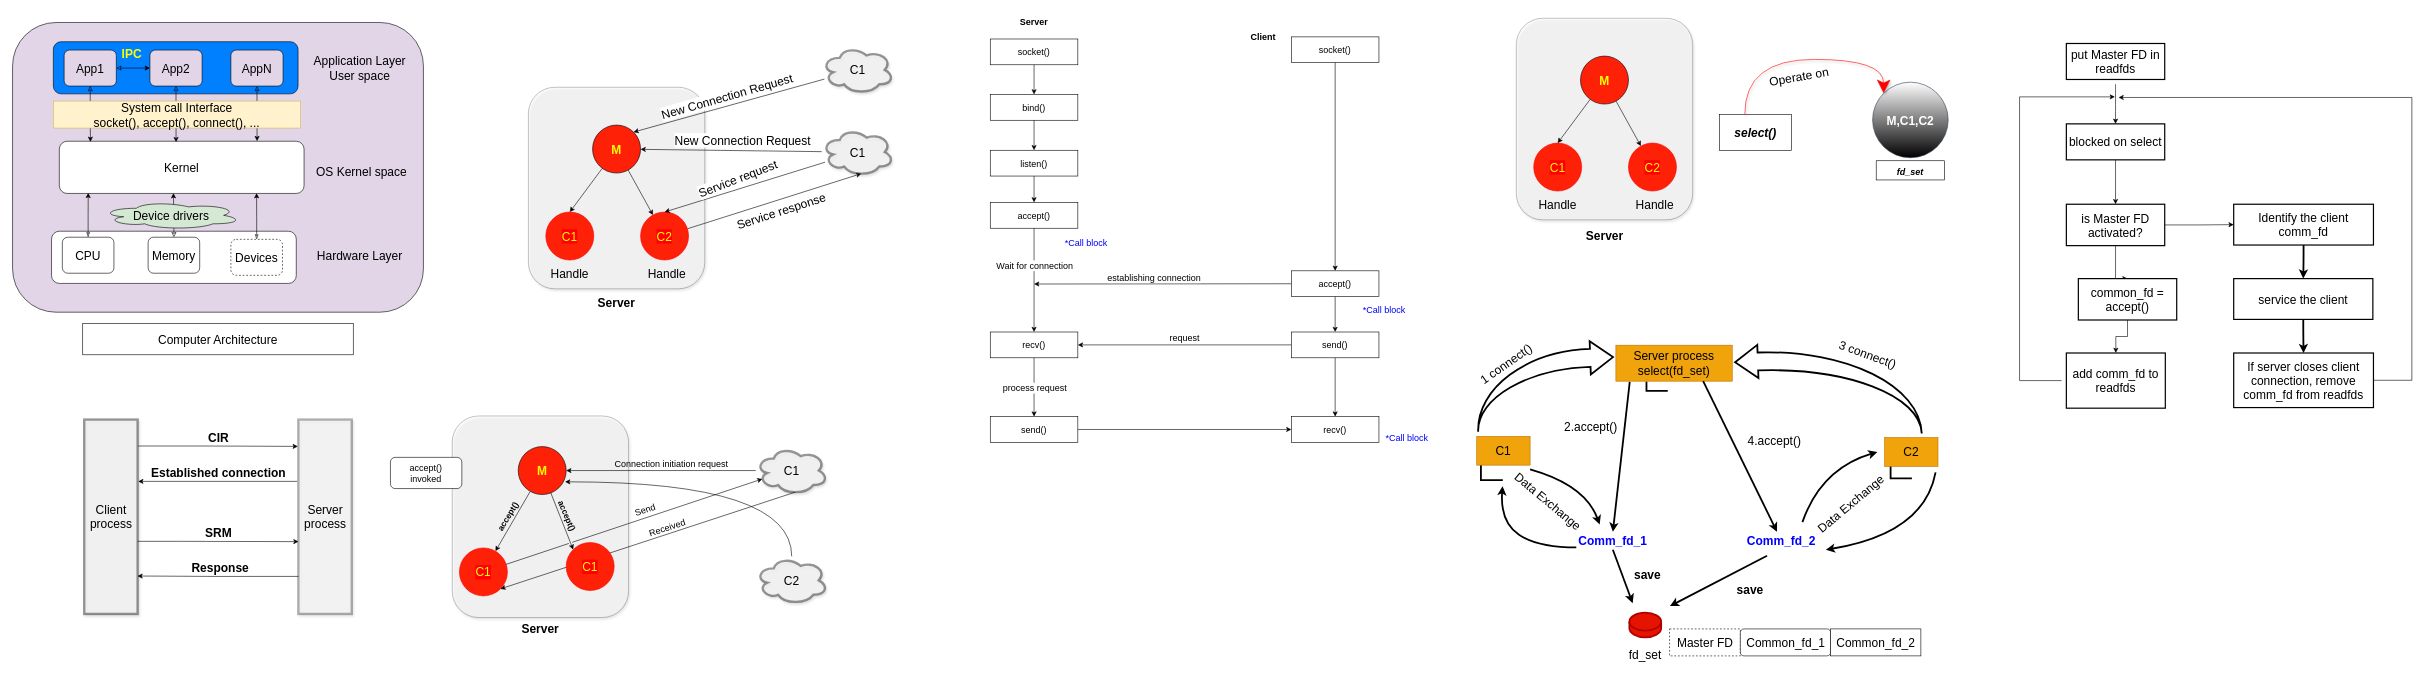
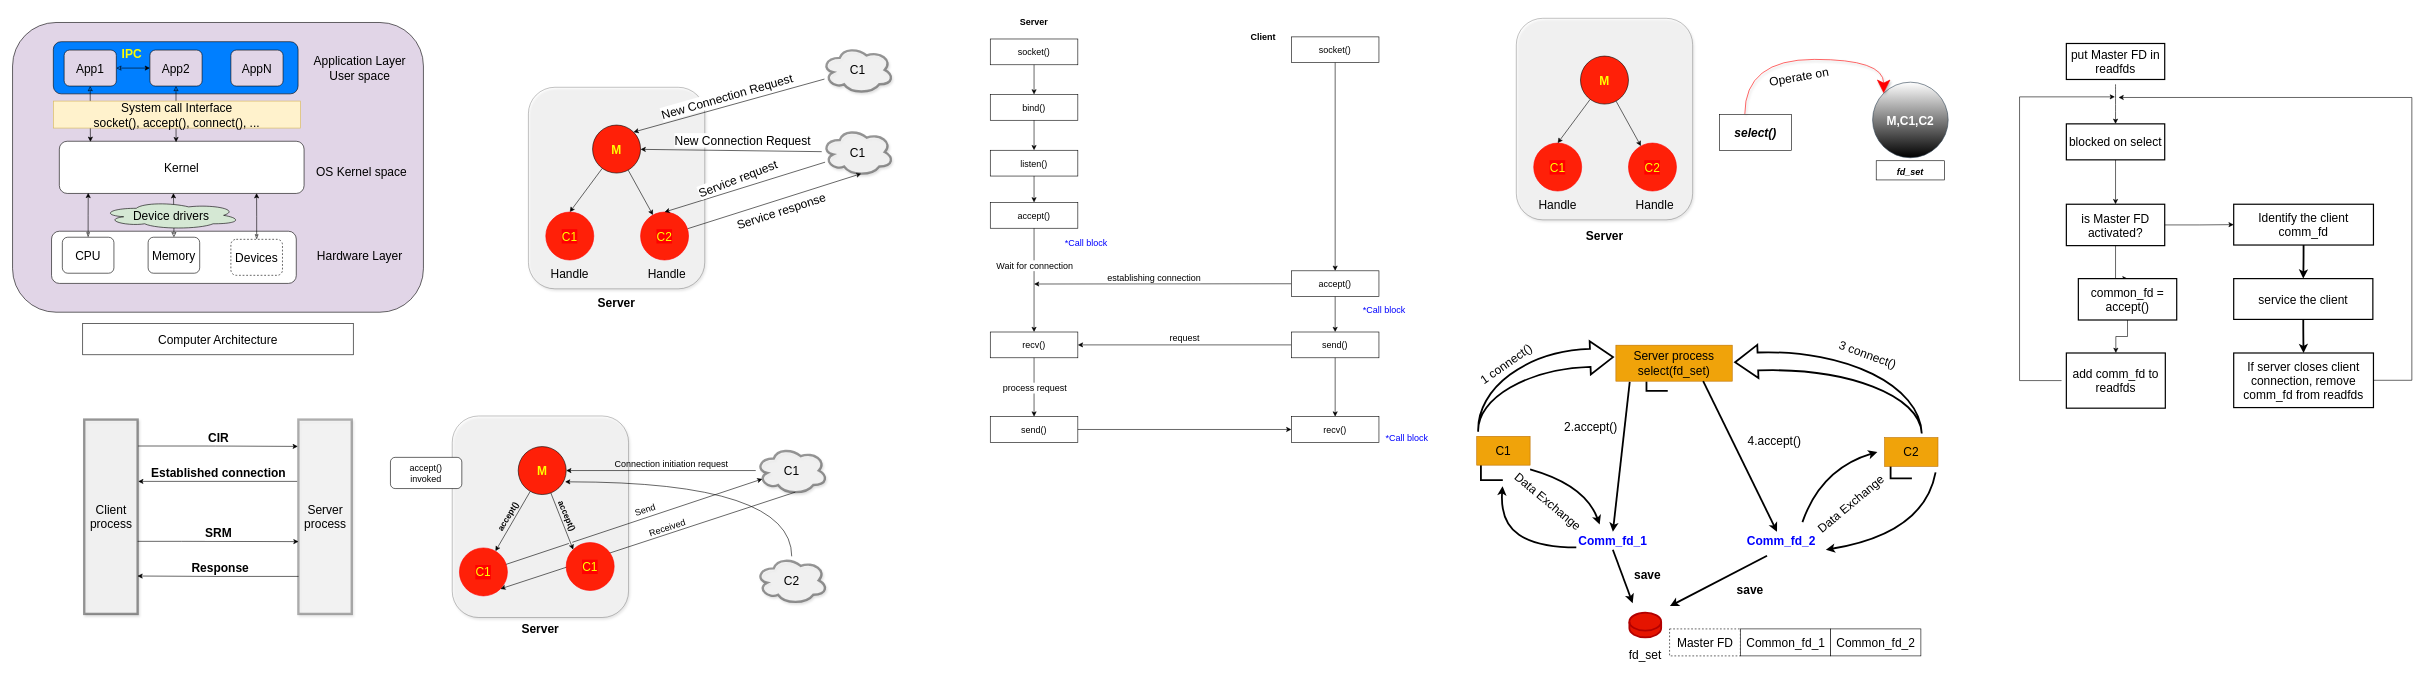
(257, 135) -> none
(1786, 643) -> (1786, 643)
